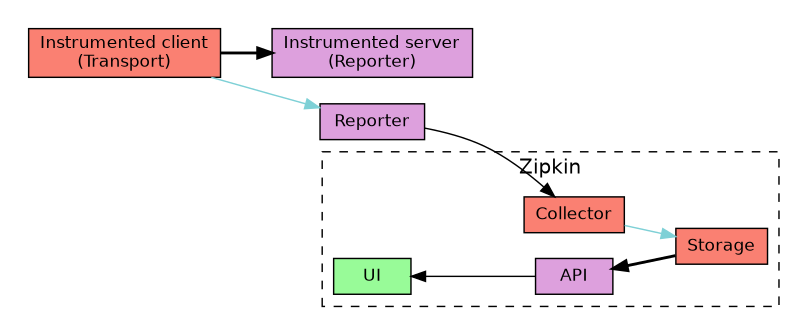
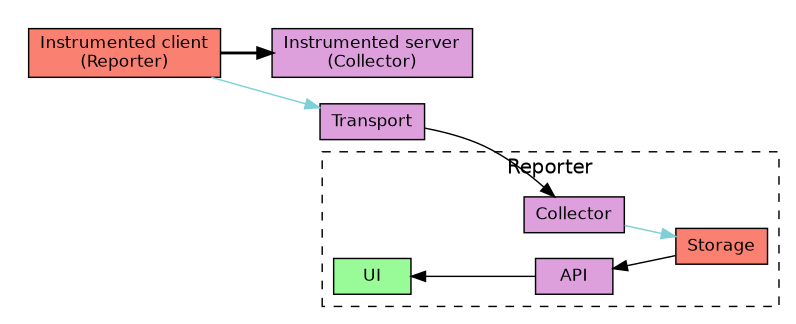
(125, 53) -> (125, 53)
(372, 53) -> (372, 53)
(372, 122) -> (372, 122)
(551, 168) -> (551, 168)
(574, 215) -> (574, 215)
(651, 261) -> (651, 261)
